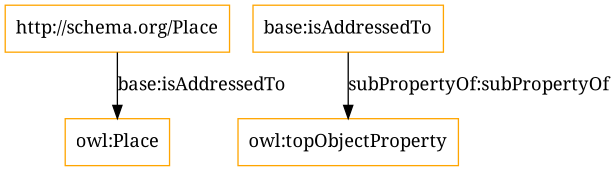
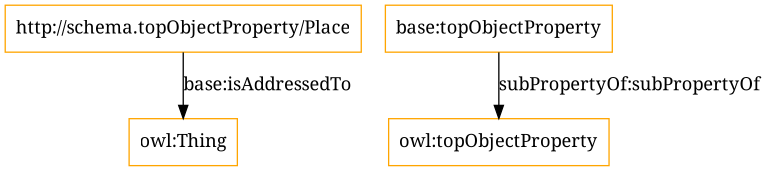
(117, 29) -> (183, 29)
(348, 29) -> (499, 29)
(117, 142) -> (183, 142)
